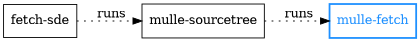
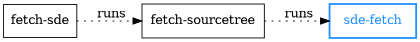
(203, 21) -> (203, 21)
(373, 21) -> (373, 21)
